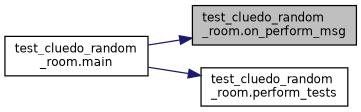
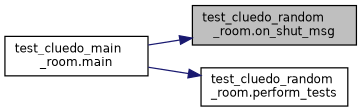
(274, 25) -> (274, 25)
(76, 56) -> (76, 56)
